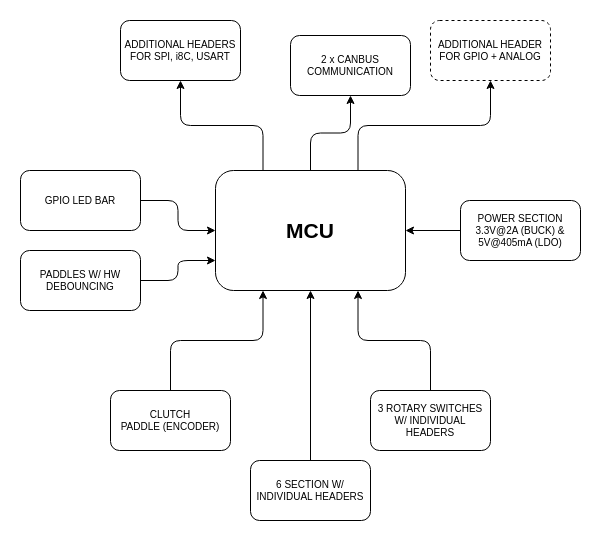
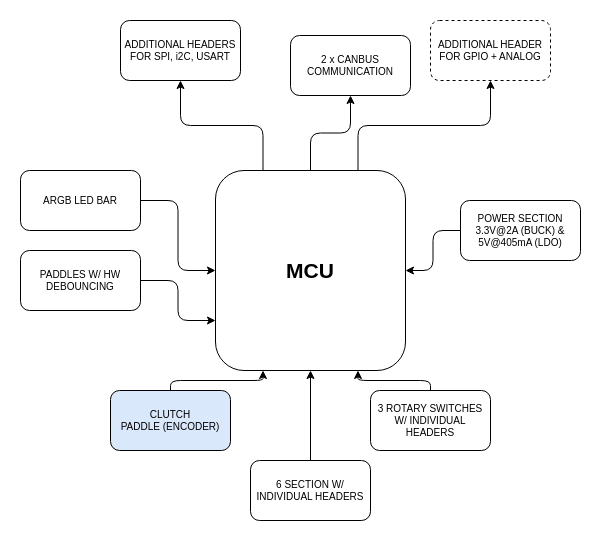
(181, 51) -> (181, 51)
(81, 201) -> (81, 201)
(311, 231) -> (311, 271)
(171, 421) -> (171, 421)
